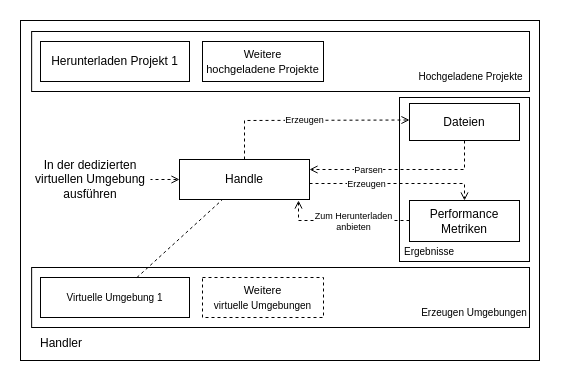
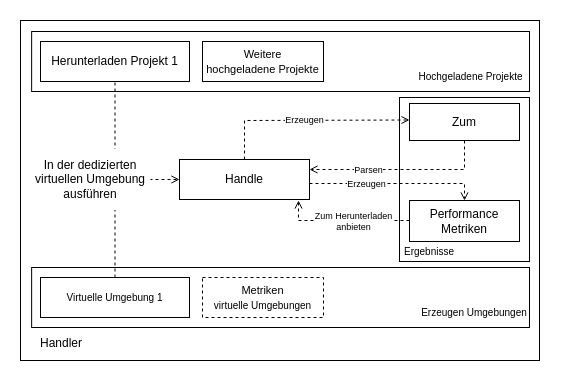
(465, 123) -> (465, 123)
(179, 239) -> (115, 243)
(263, 298) -> (263, 298)
